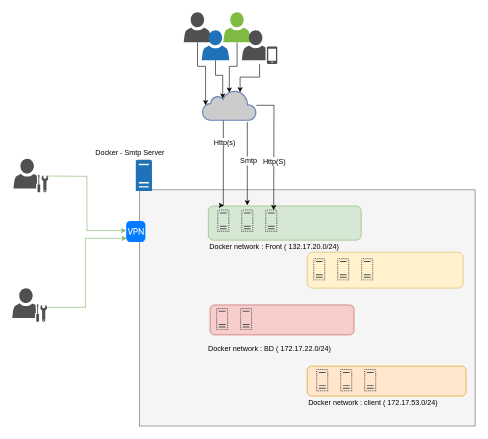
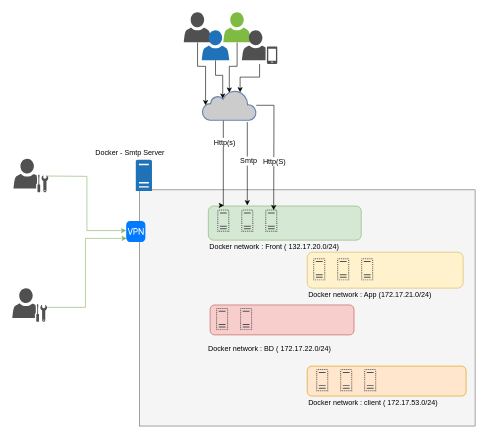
none -> (383, 295)
